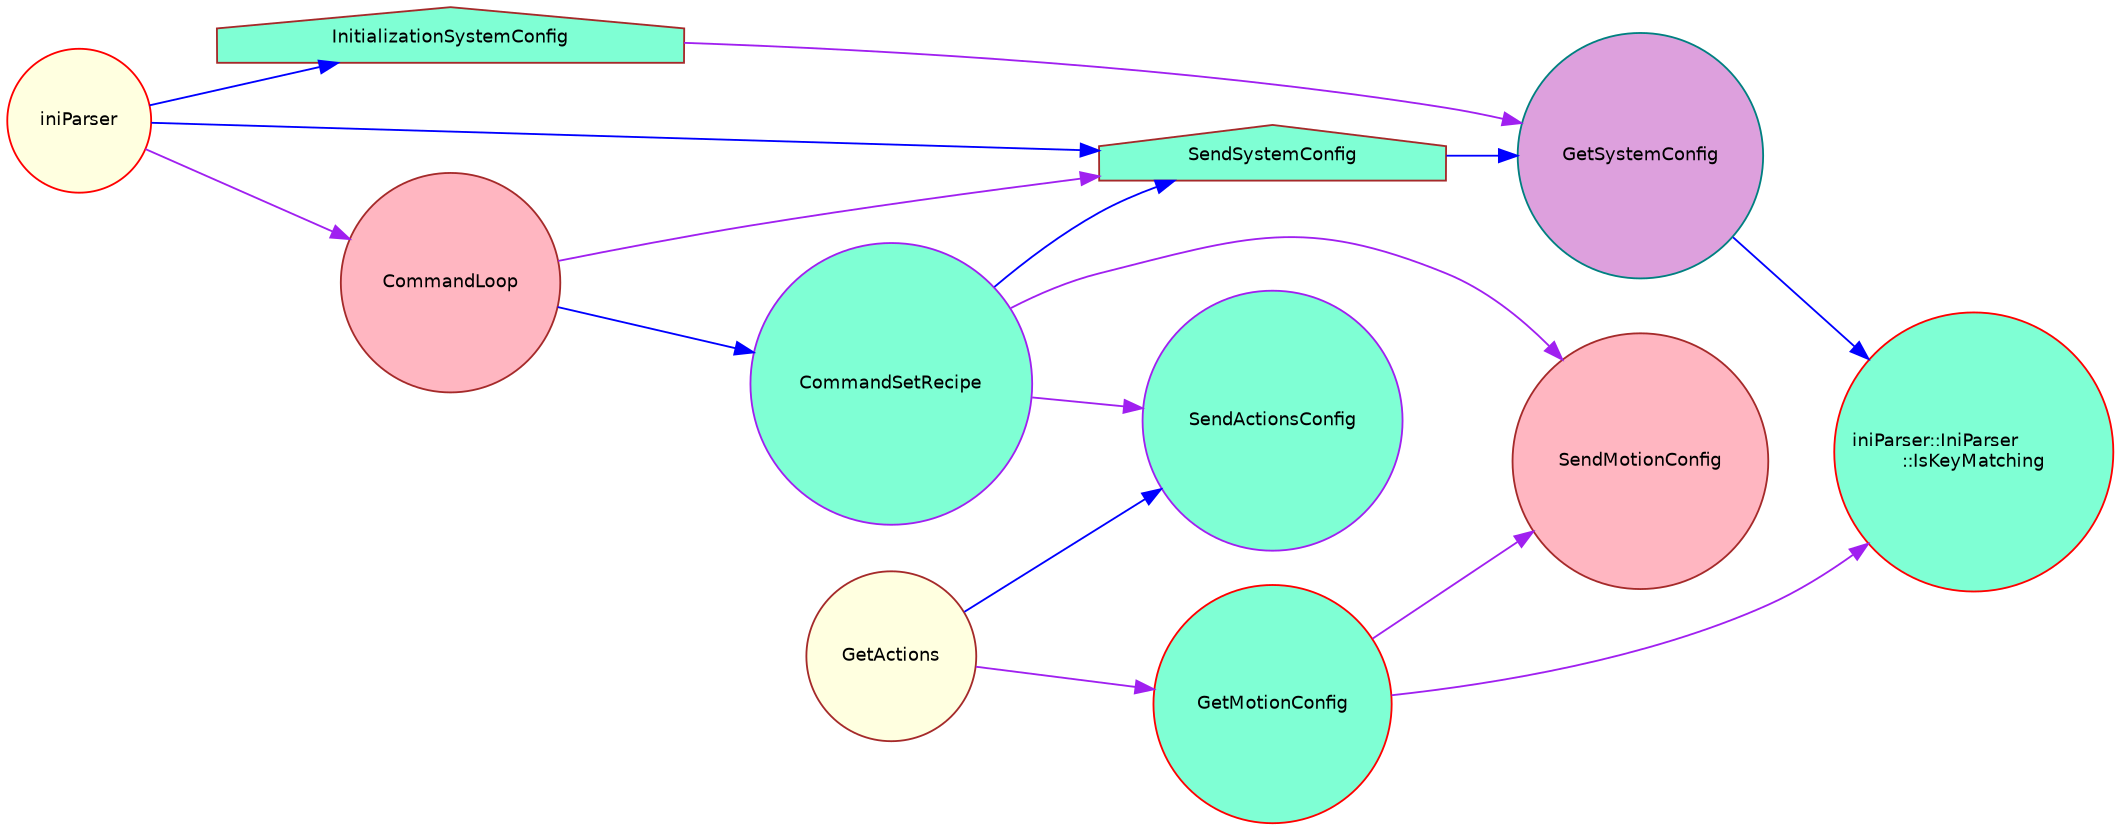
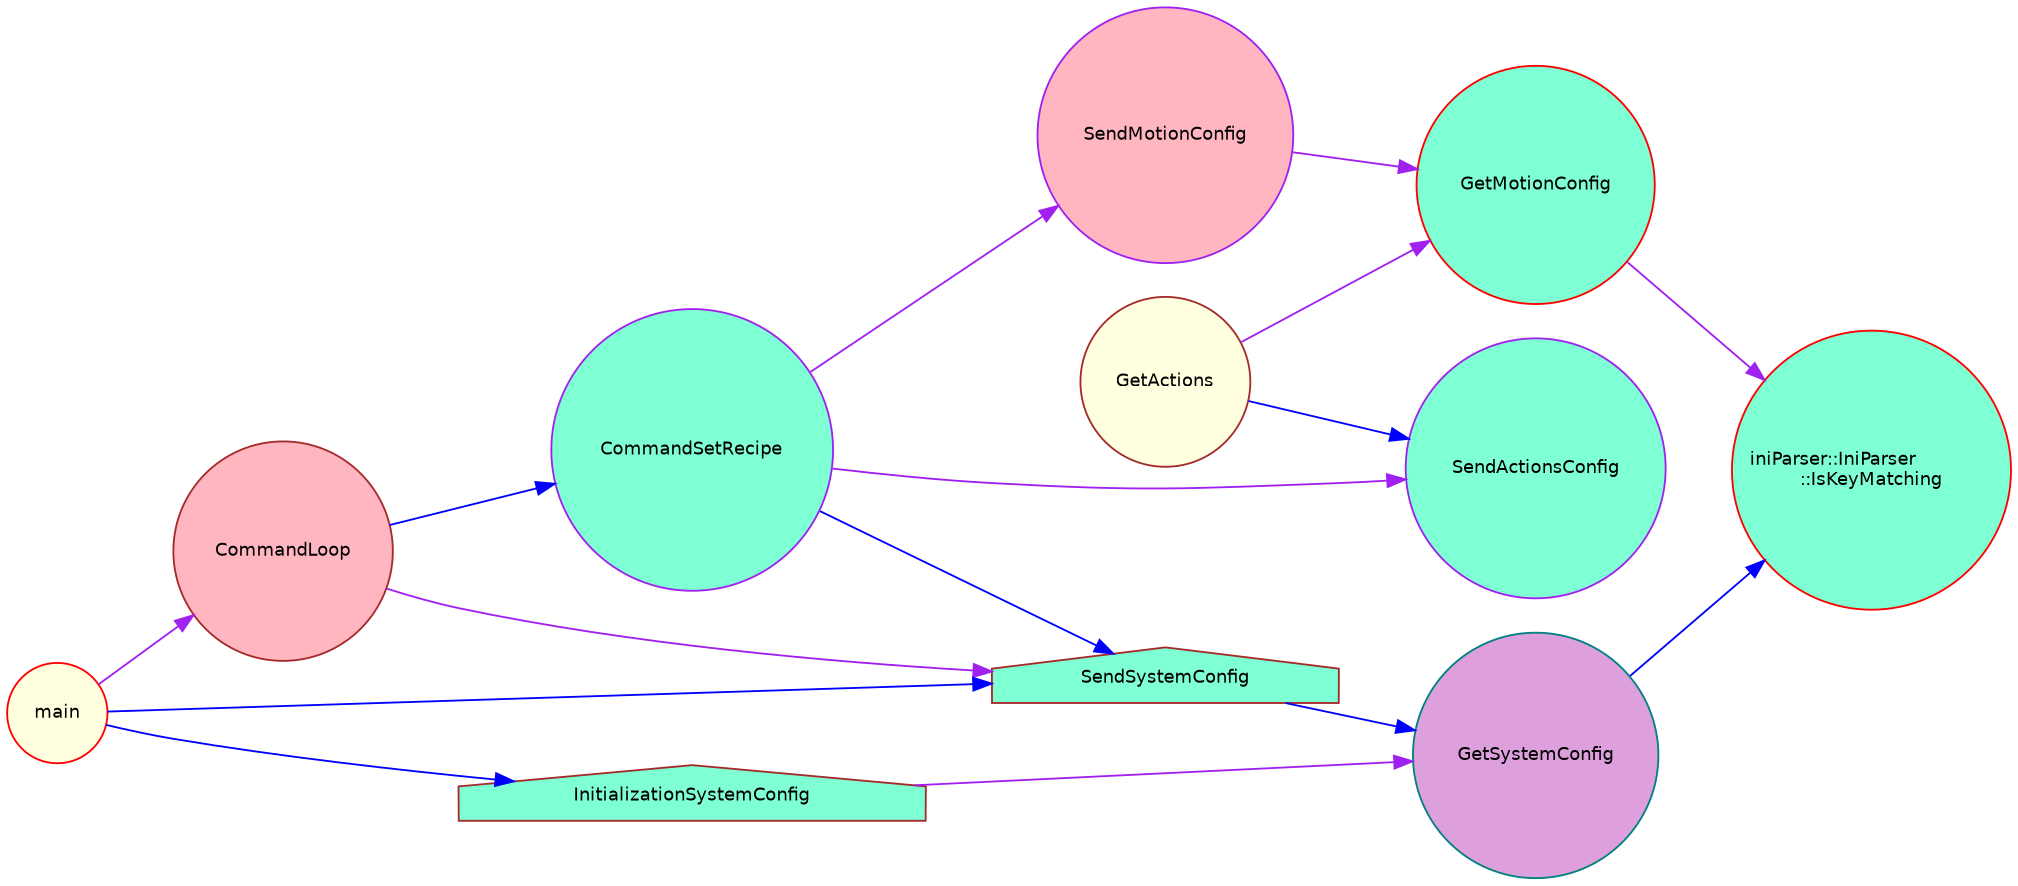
(79, 121) -> (57, 713)
(1640, 461) -> (1165, 135)
(1445, 590) -> (1346, 159)
